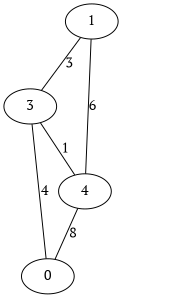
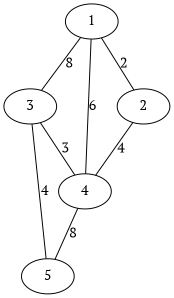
(69, 64) -> (69, 64)
none -> (144, 106)
(65, 149) -> (65, 149)
(48, 276) -> (48, 276)
